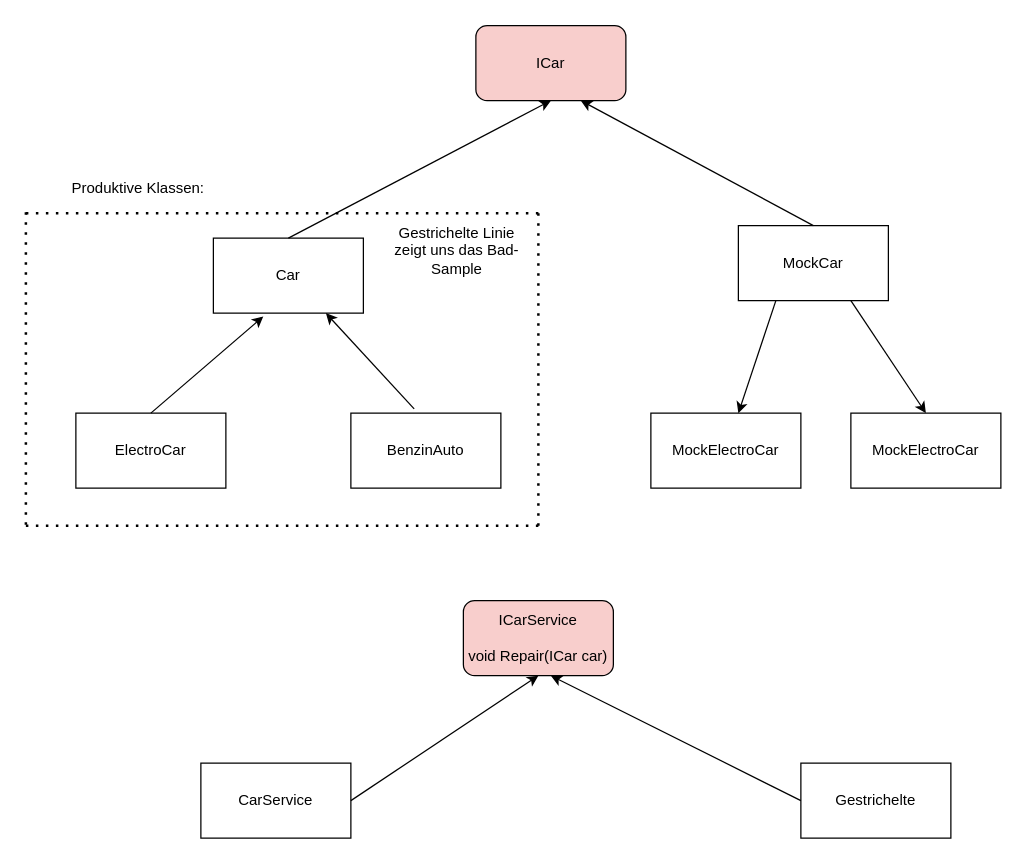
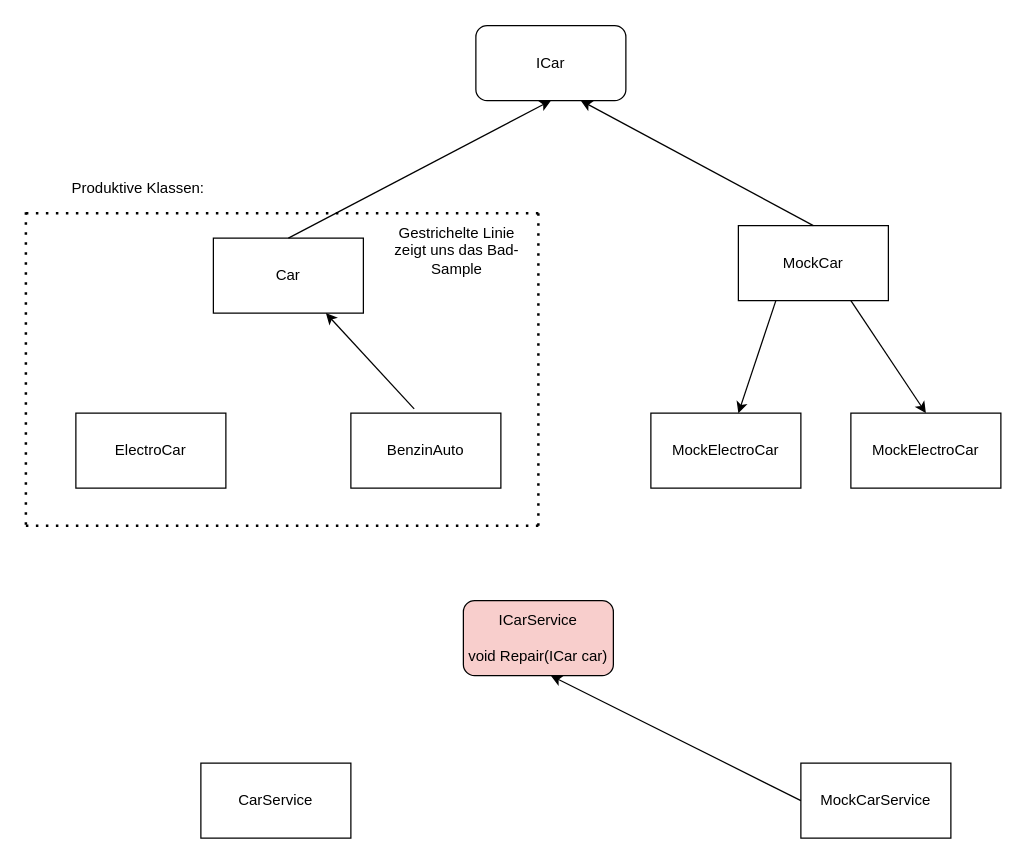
(551, 63) -> (551, 63)
(204, 367) -> none
(441, 741) -> none
(876, 801) -> (876, 801)
